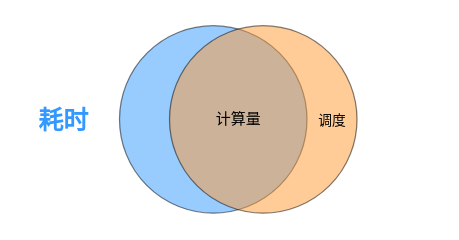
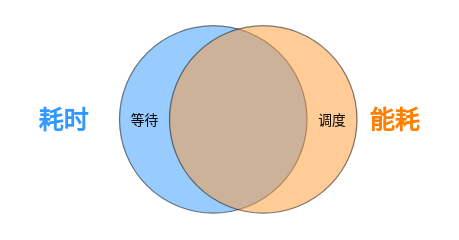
none -> (144, 119)
(238, 119) -> none
none -> (394, 119)
